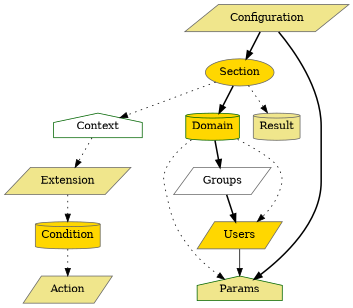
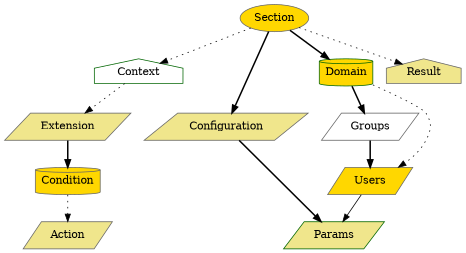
(255, 42) -> (252, 69)
(277, 127) -> (424, 72)
(68, 204) -> (68, 150)
(170, 211) -> none
(240, 290) -> (334, 235)
